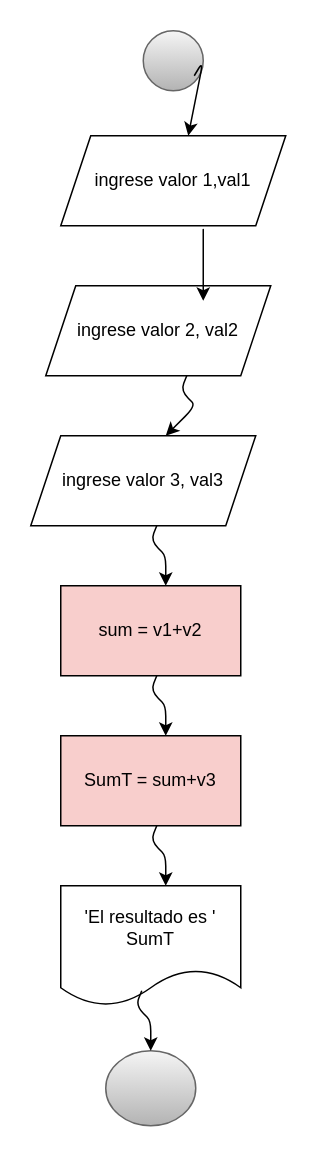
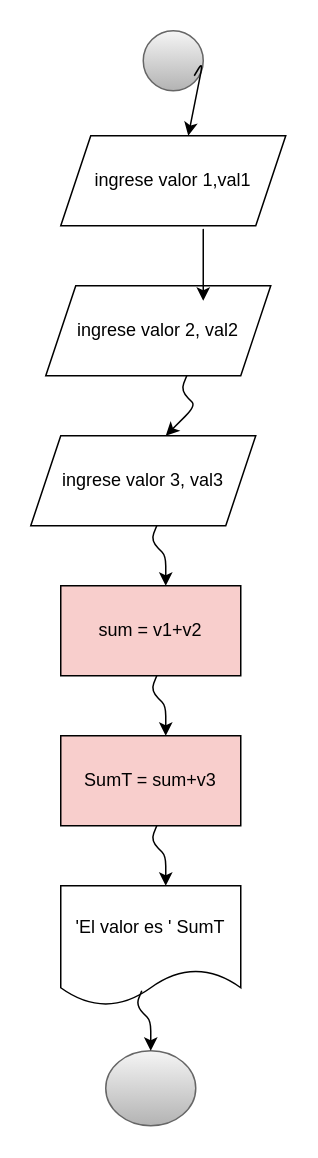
(151, 928) -> (151, 928)
